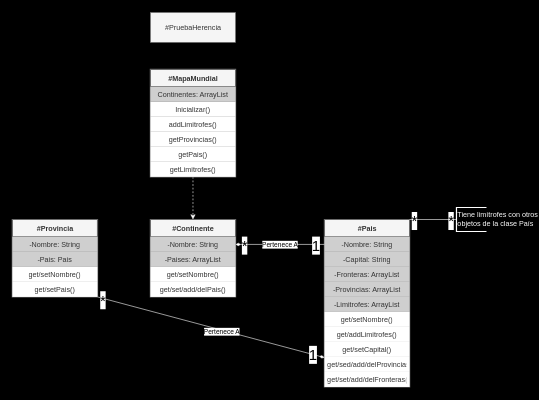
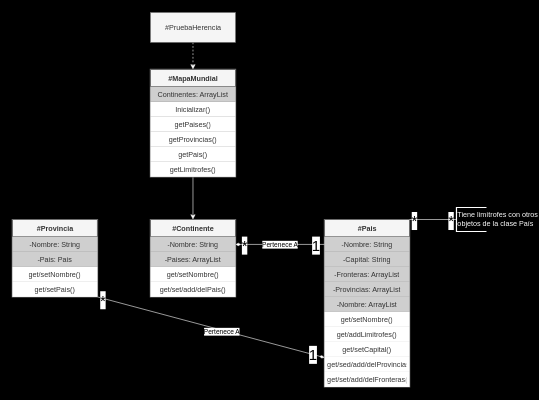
none -> (193, 63)
(193, 125) -> (193, 125)
(193, 196) -> (193, 196)
(367, 305) -> (367, 305)
